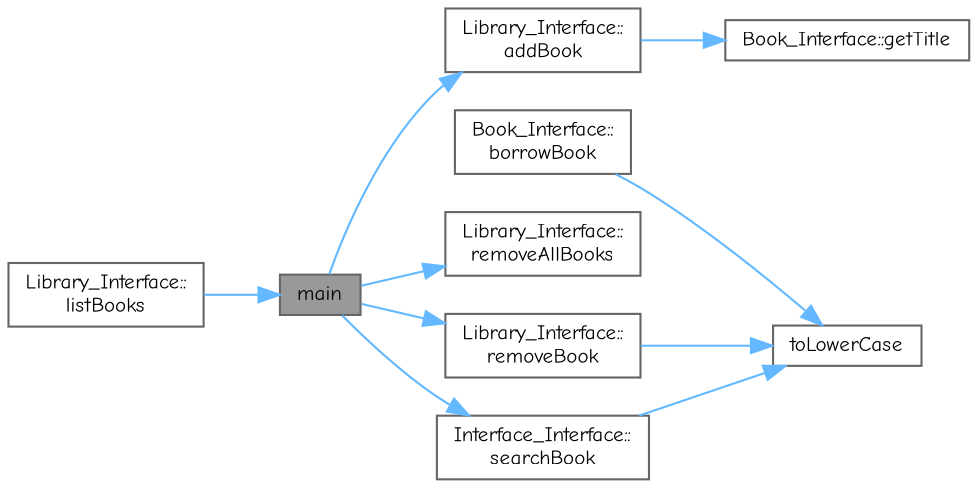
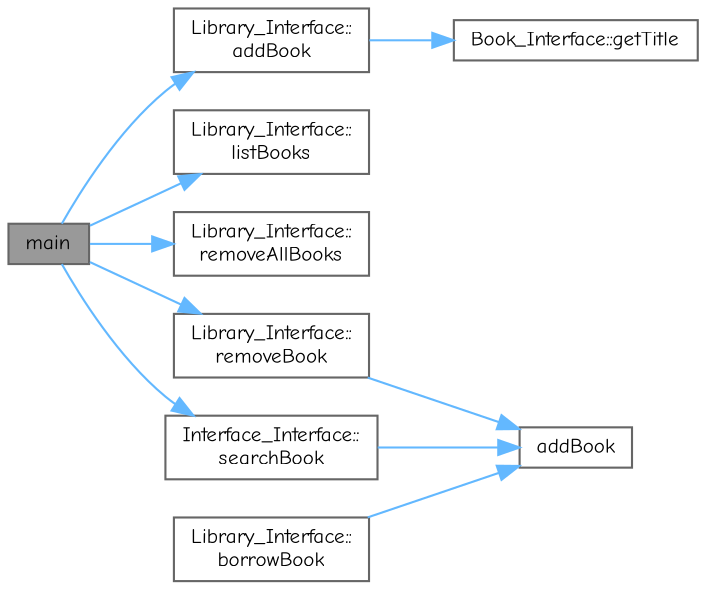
(543, 142) -> (271, 549)
(231, 295) -> (136, 204)
(847, 346) -> (576, 447)
